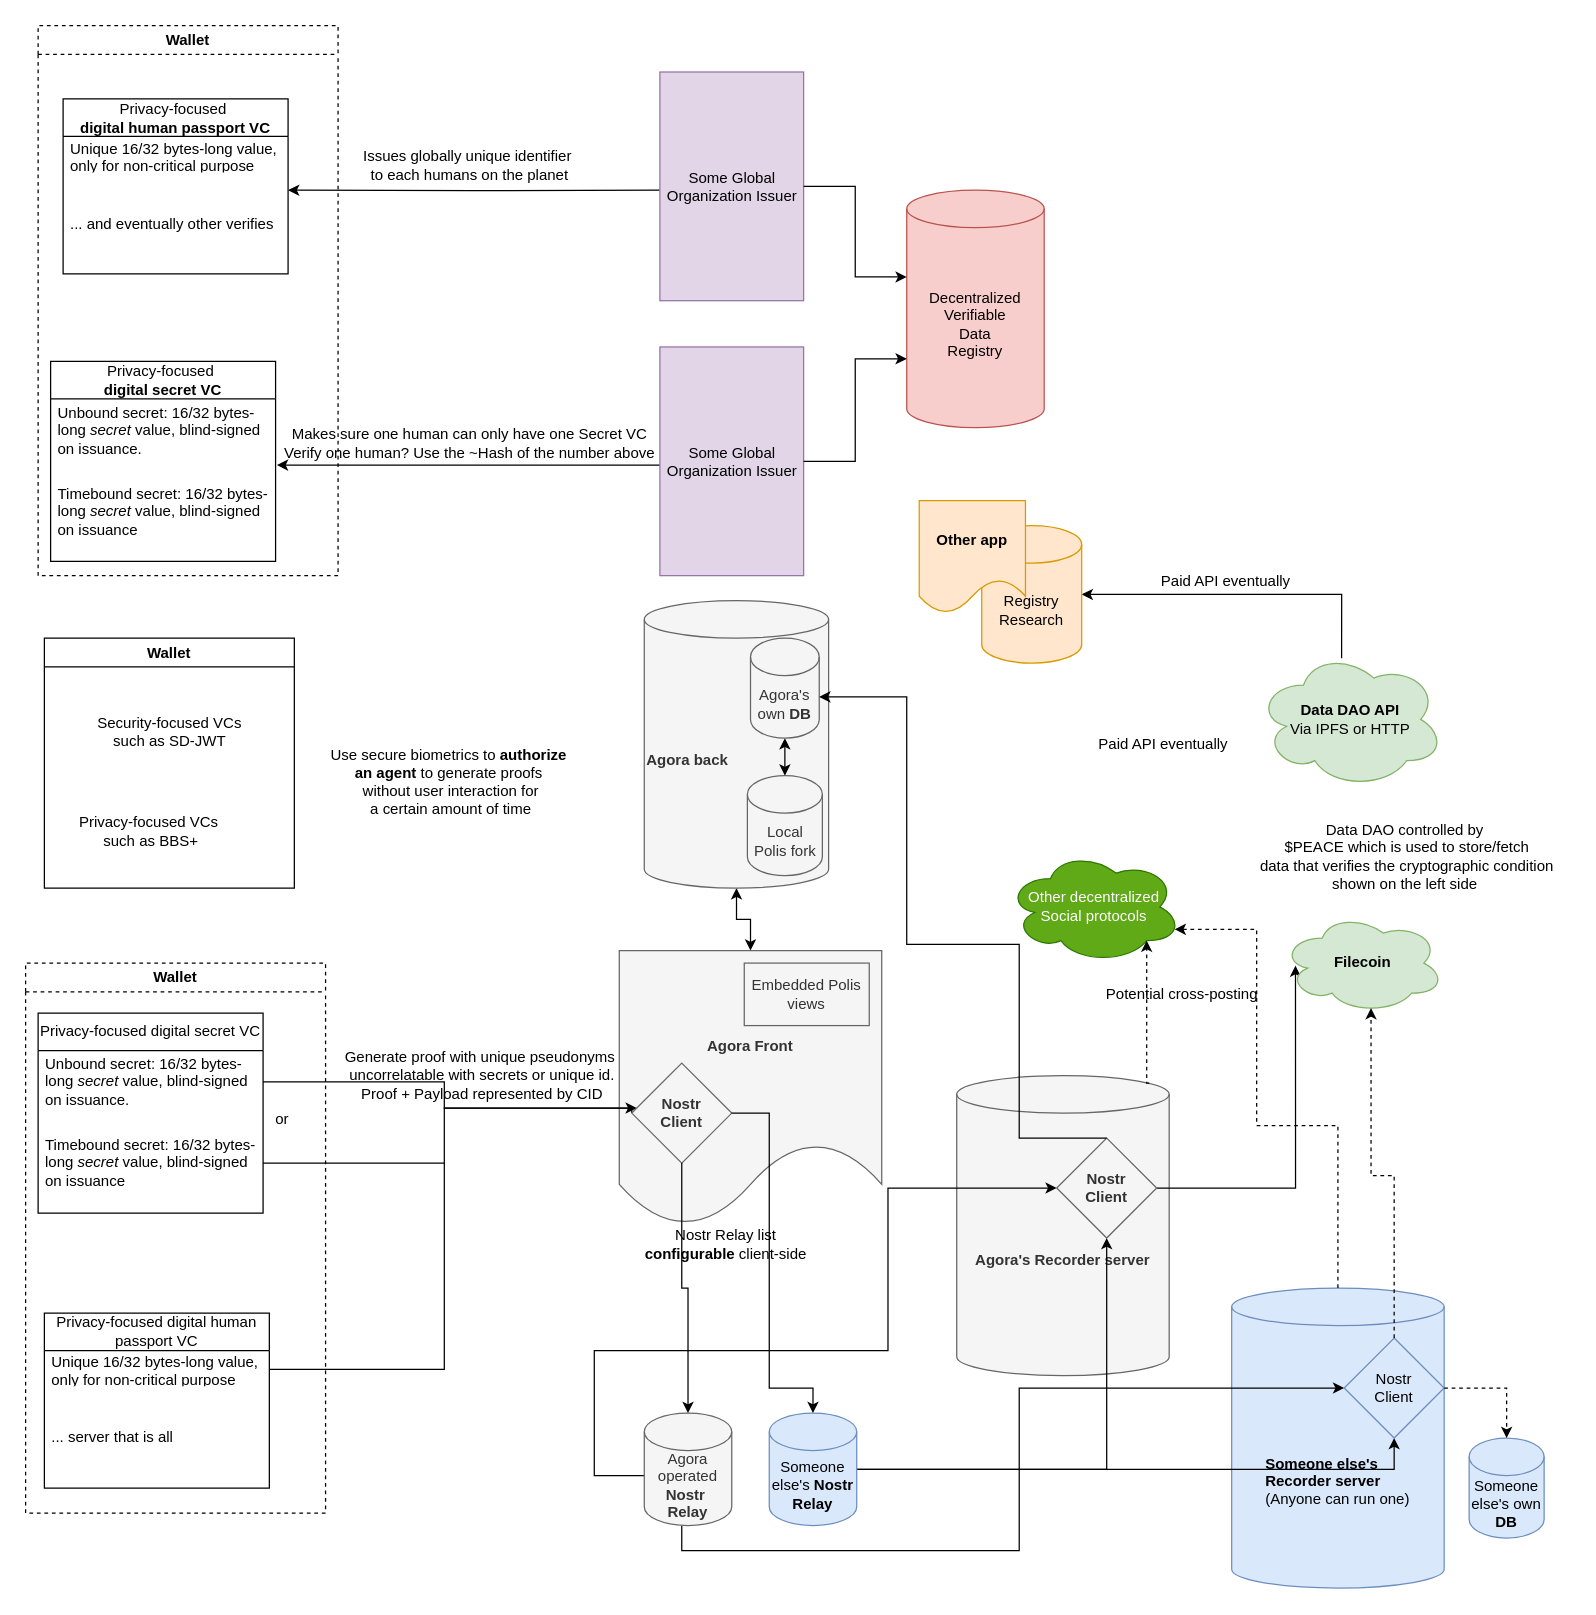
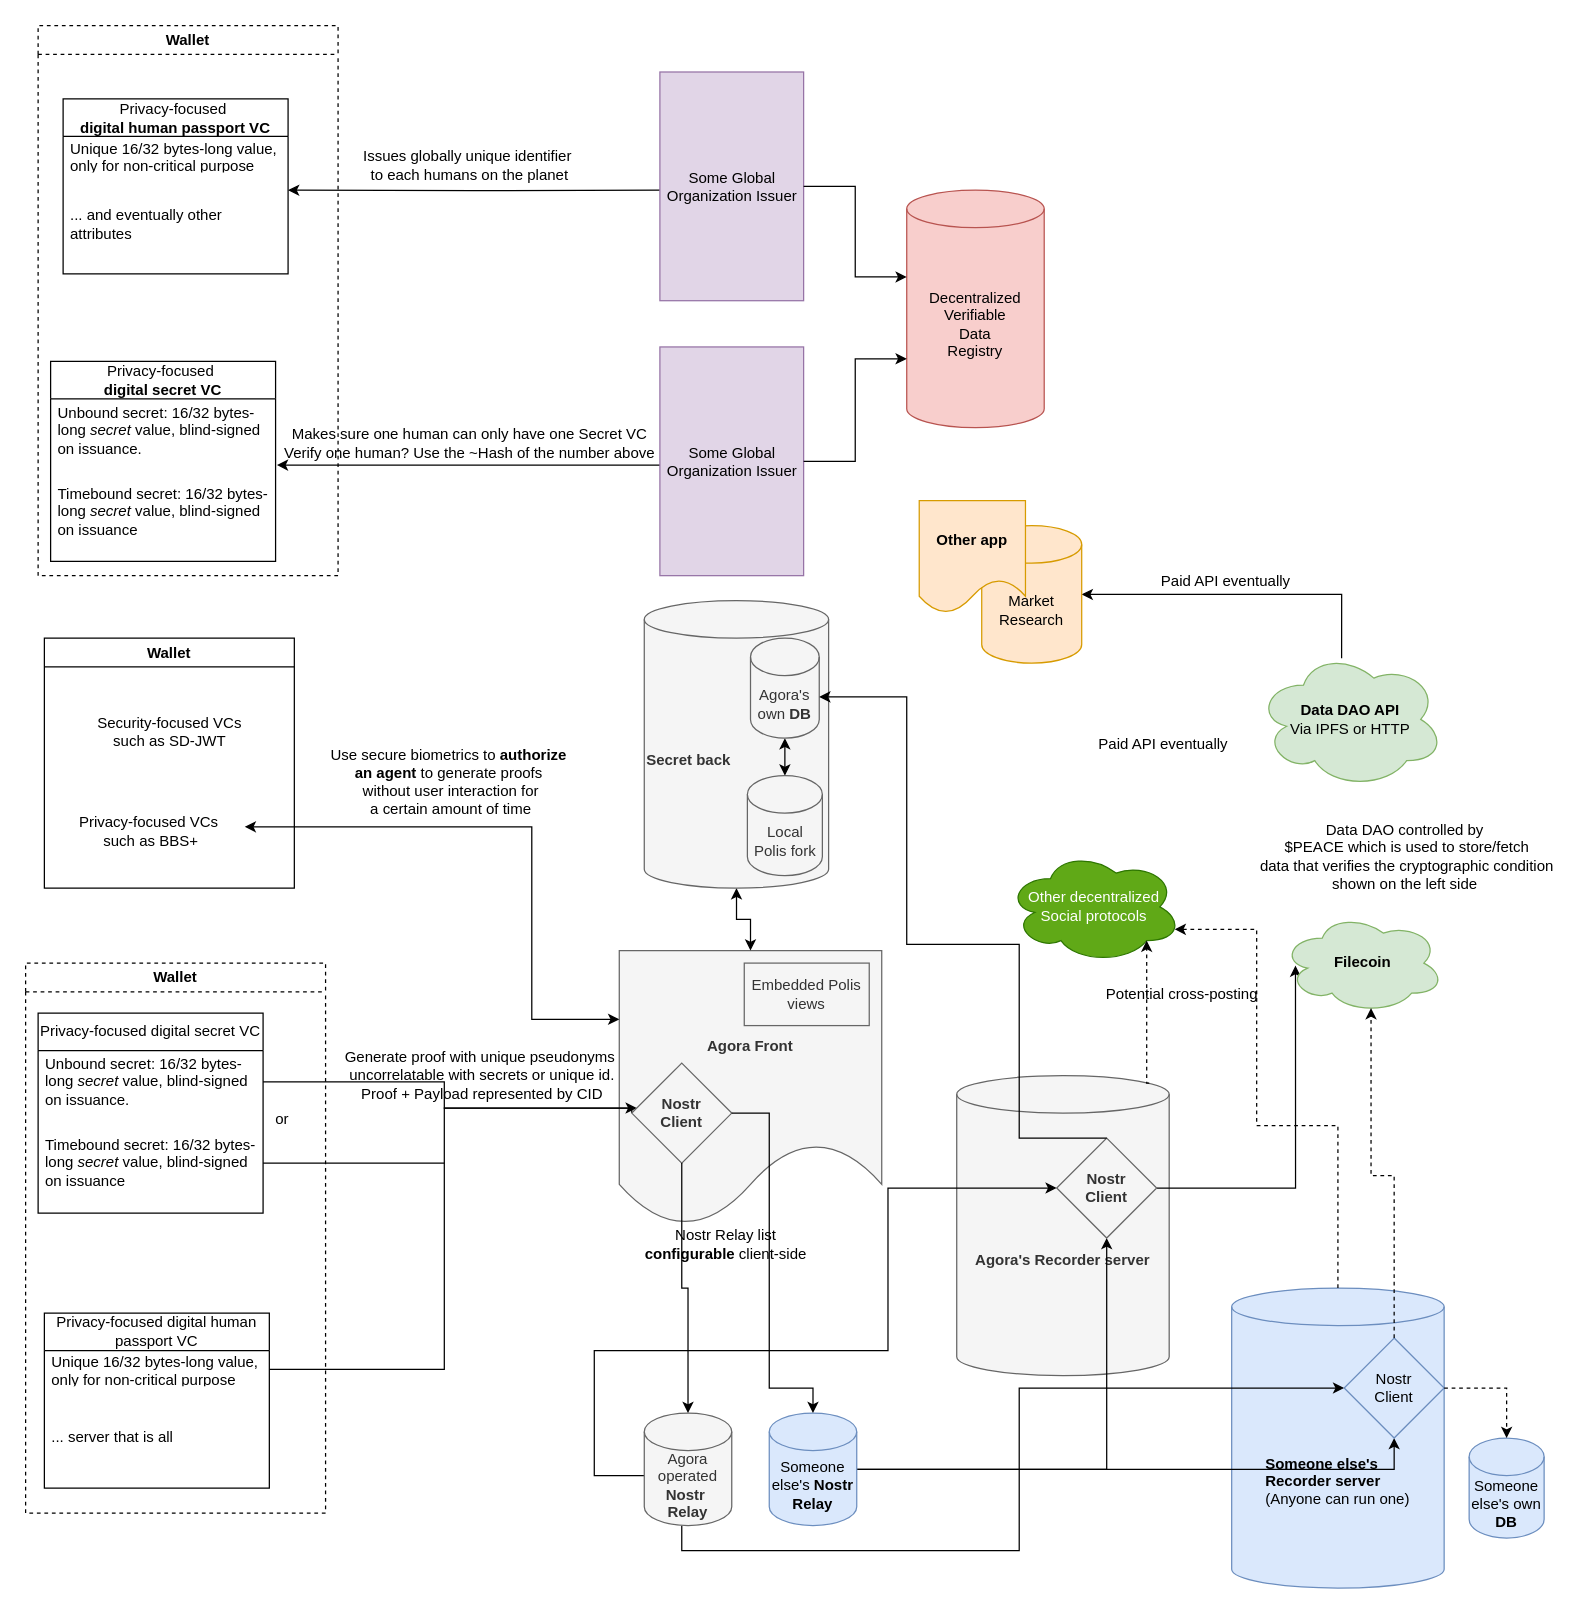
(177, 224) -> (177, 224)
(1032, 611) -> (1032, 611)
(687, 761) -> (691, 761)
none -> (528, 827)
